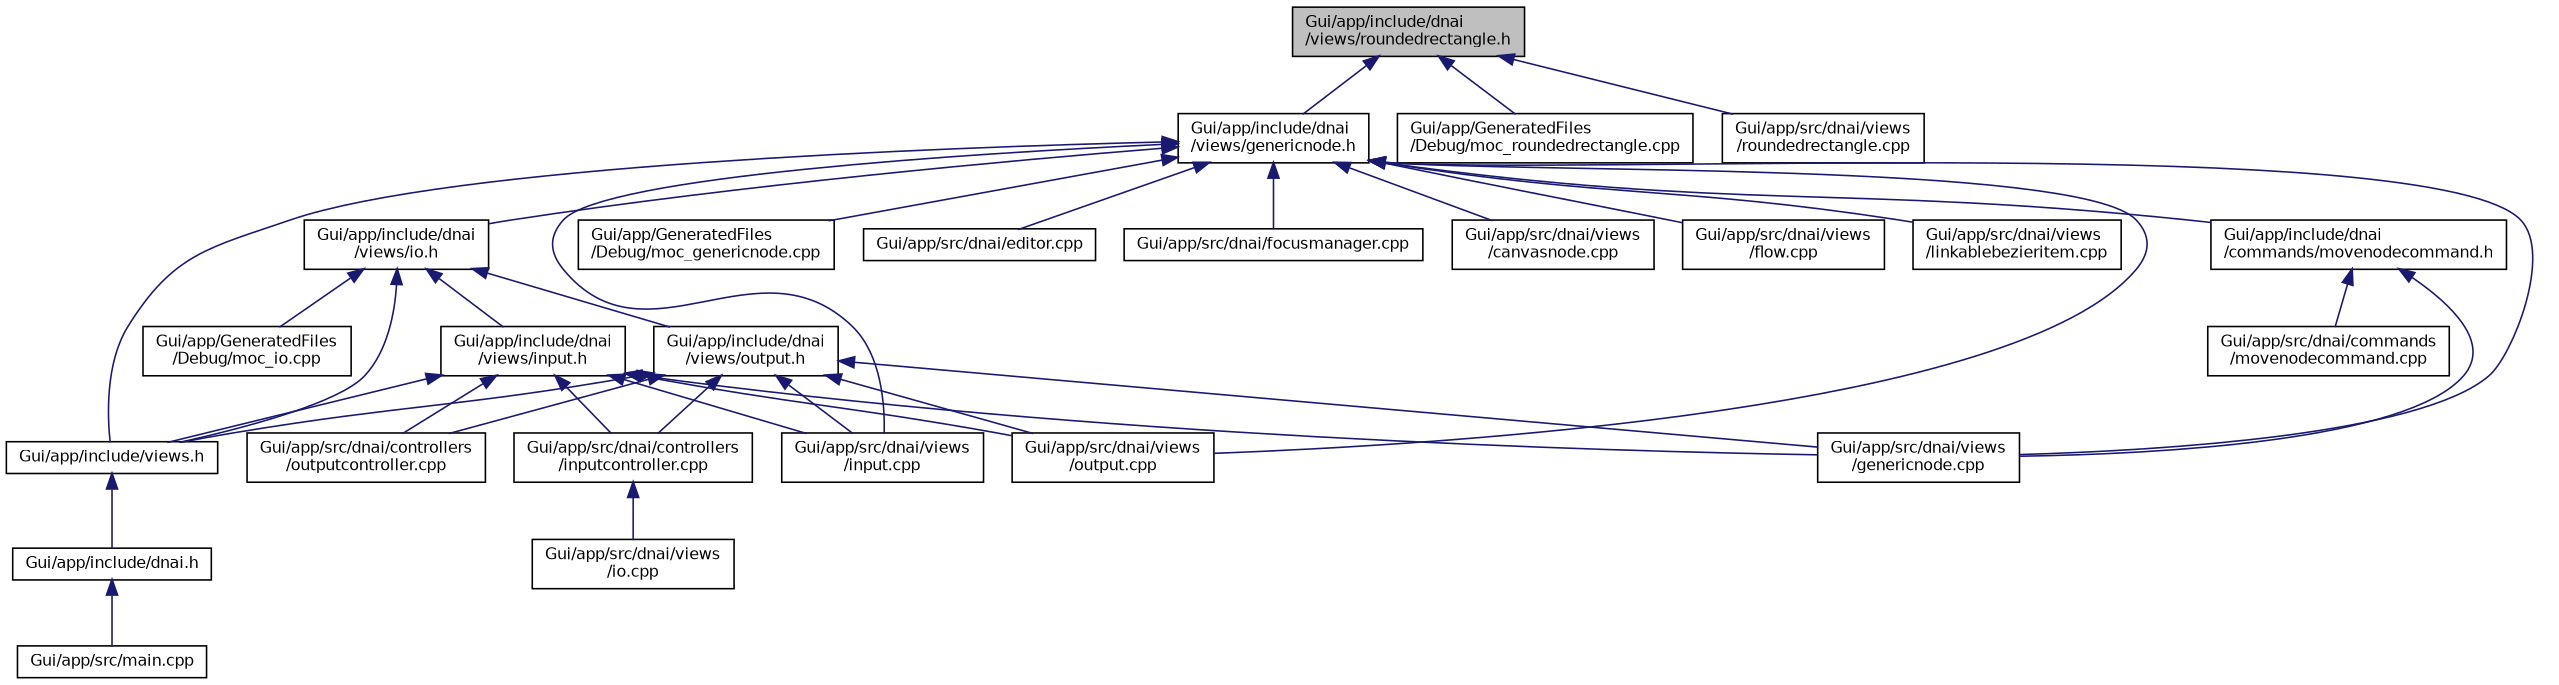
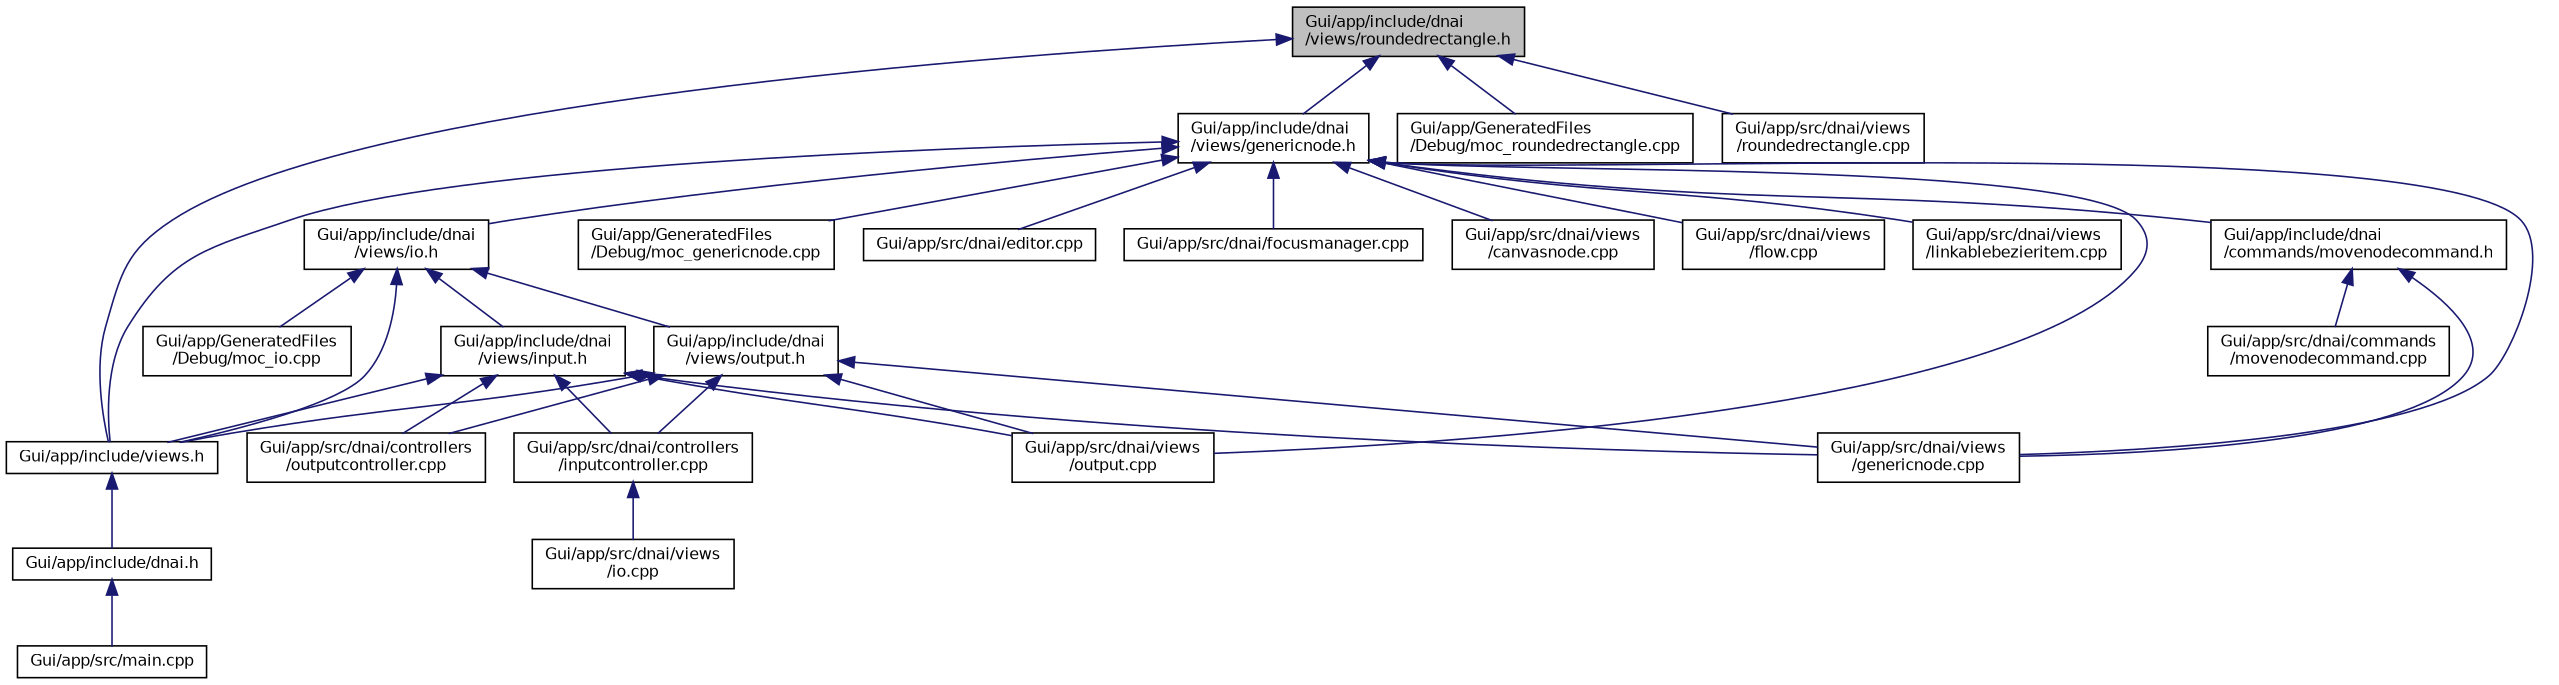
none -> (594, 105)
(883, 458) -> none
